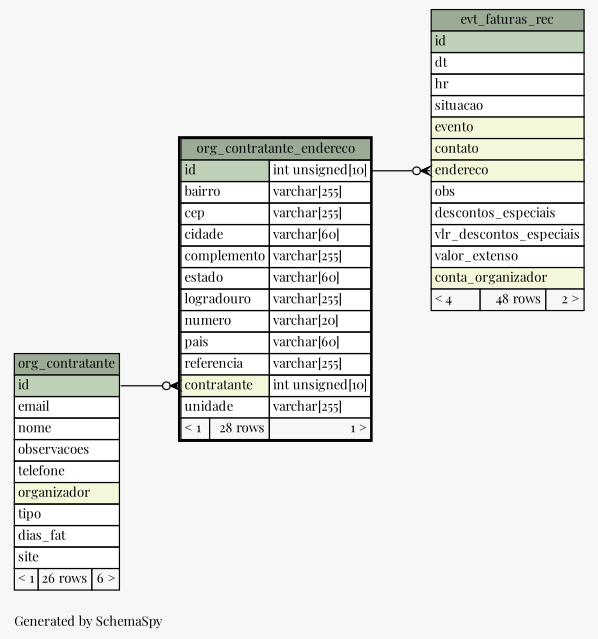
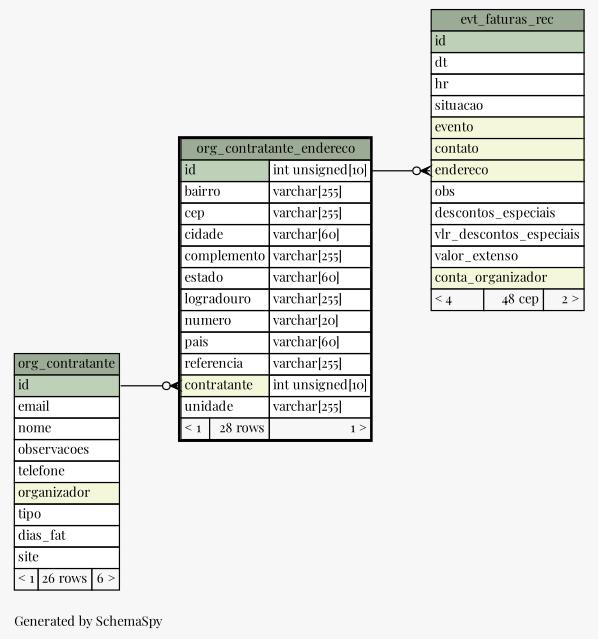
(519, 299) -> (521, 299)
